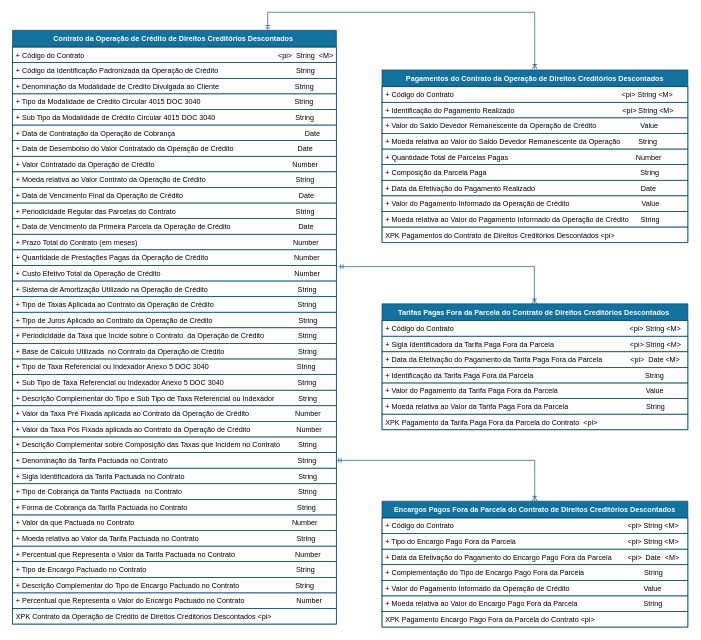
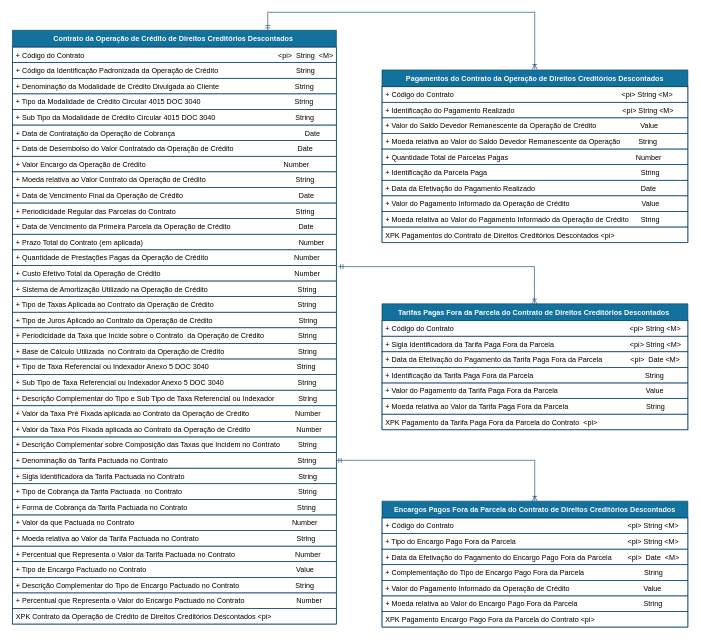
(210, 164) -> (204, 164)
(567, 173) -> (572, 173)
(214, 242) -> (219, 242)
(213, 570) -> (211, 570)
